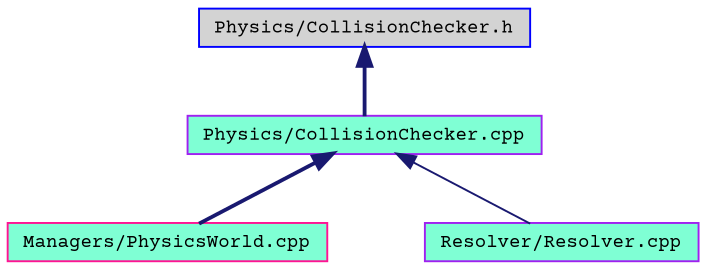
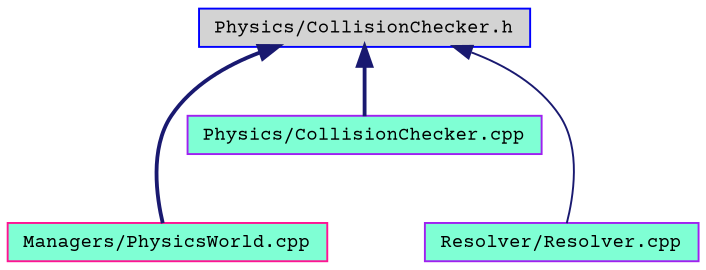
(257, 193) -> (171, 116)
(472, 193) -> (560, 116)
